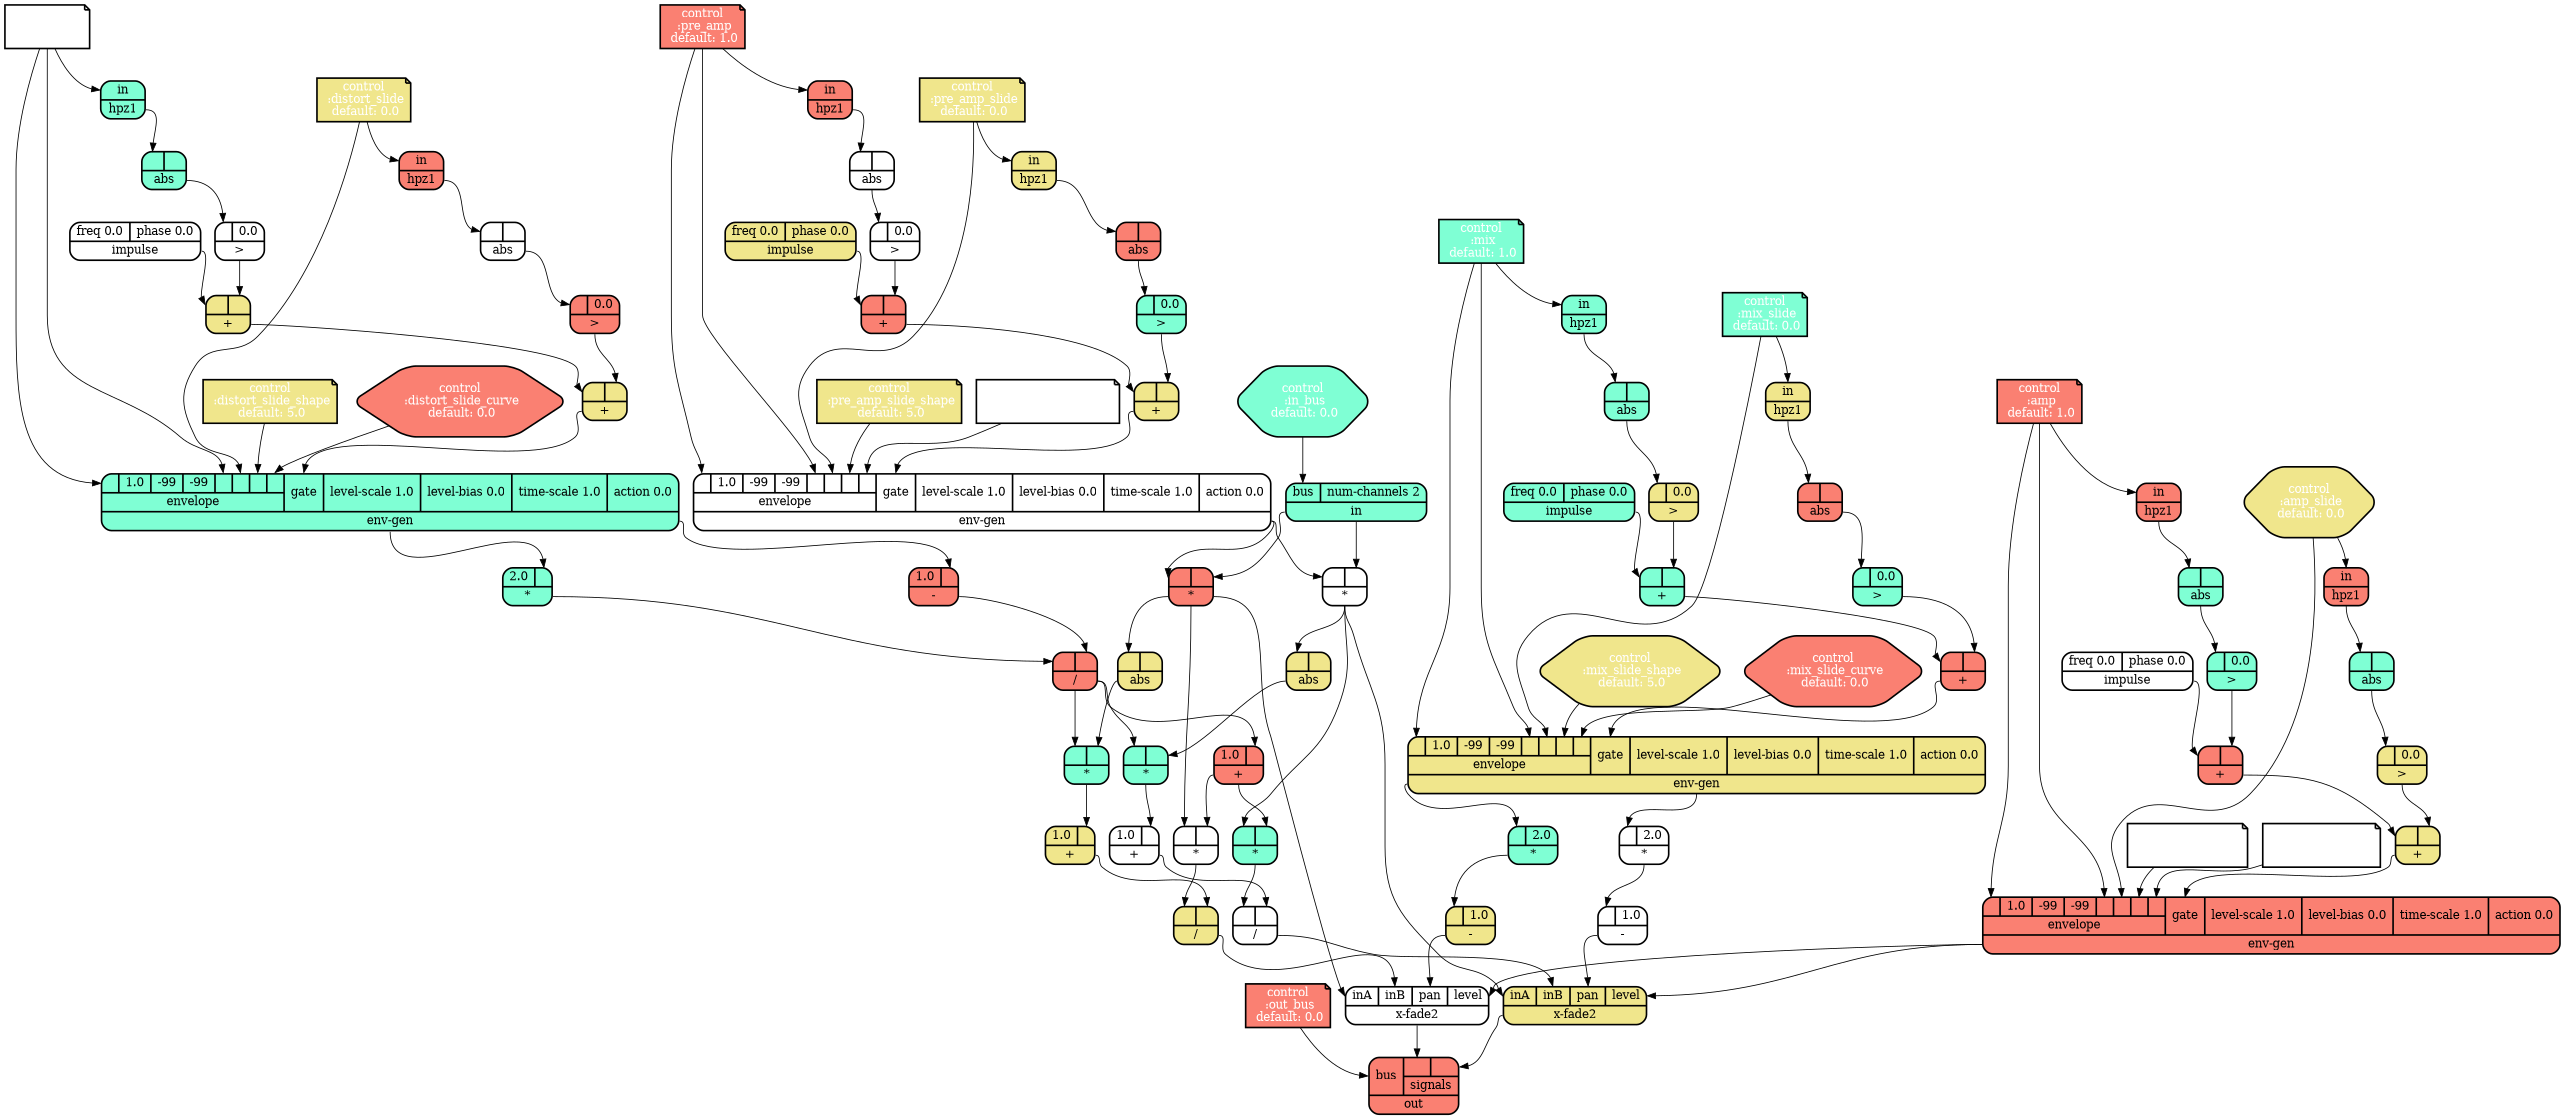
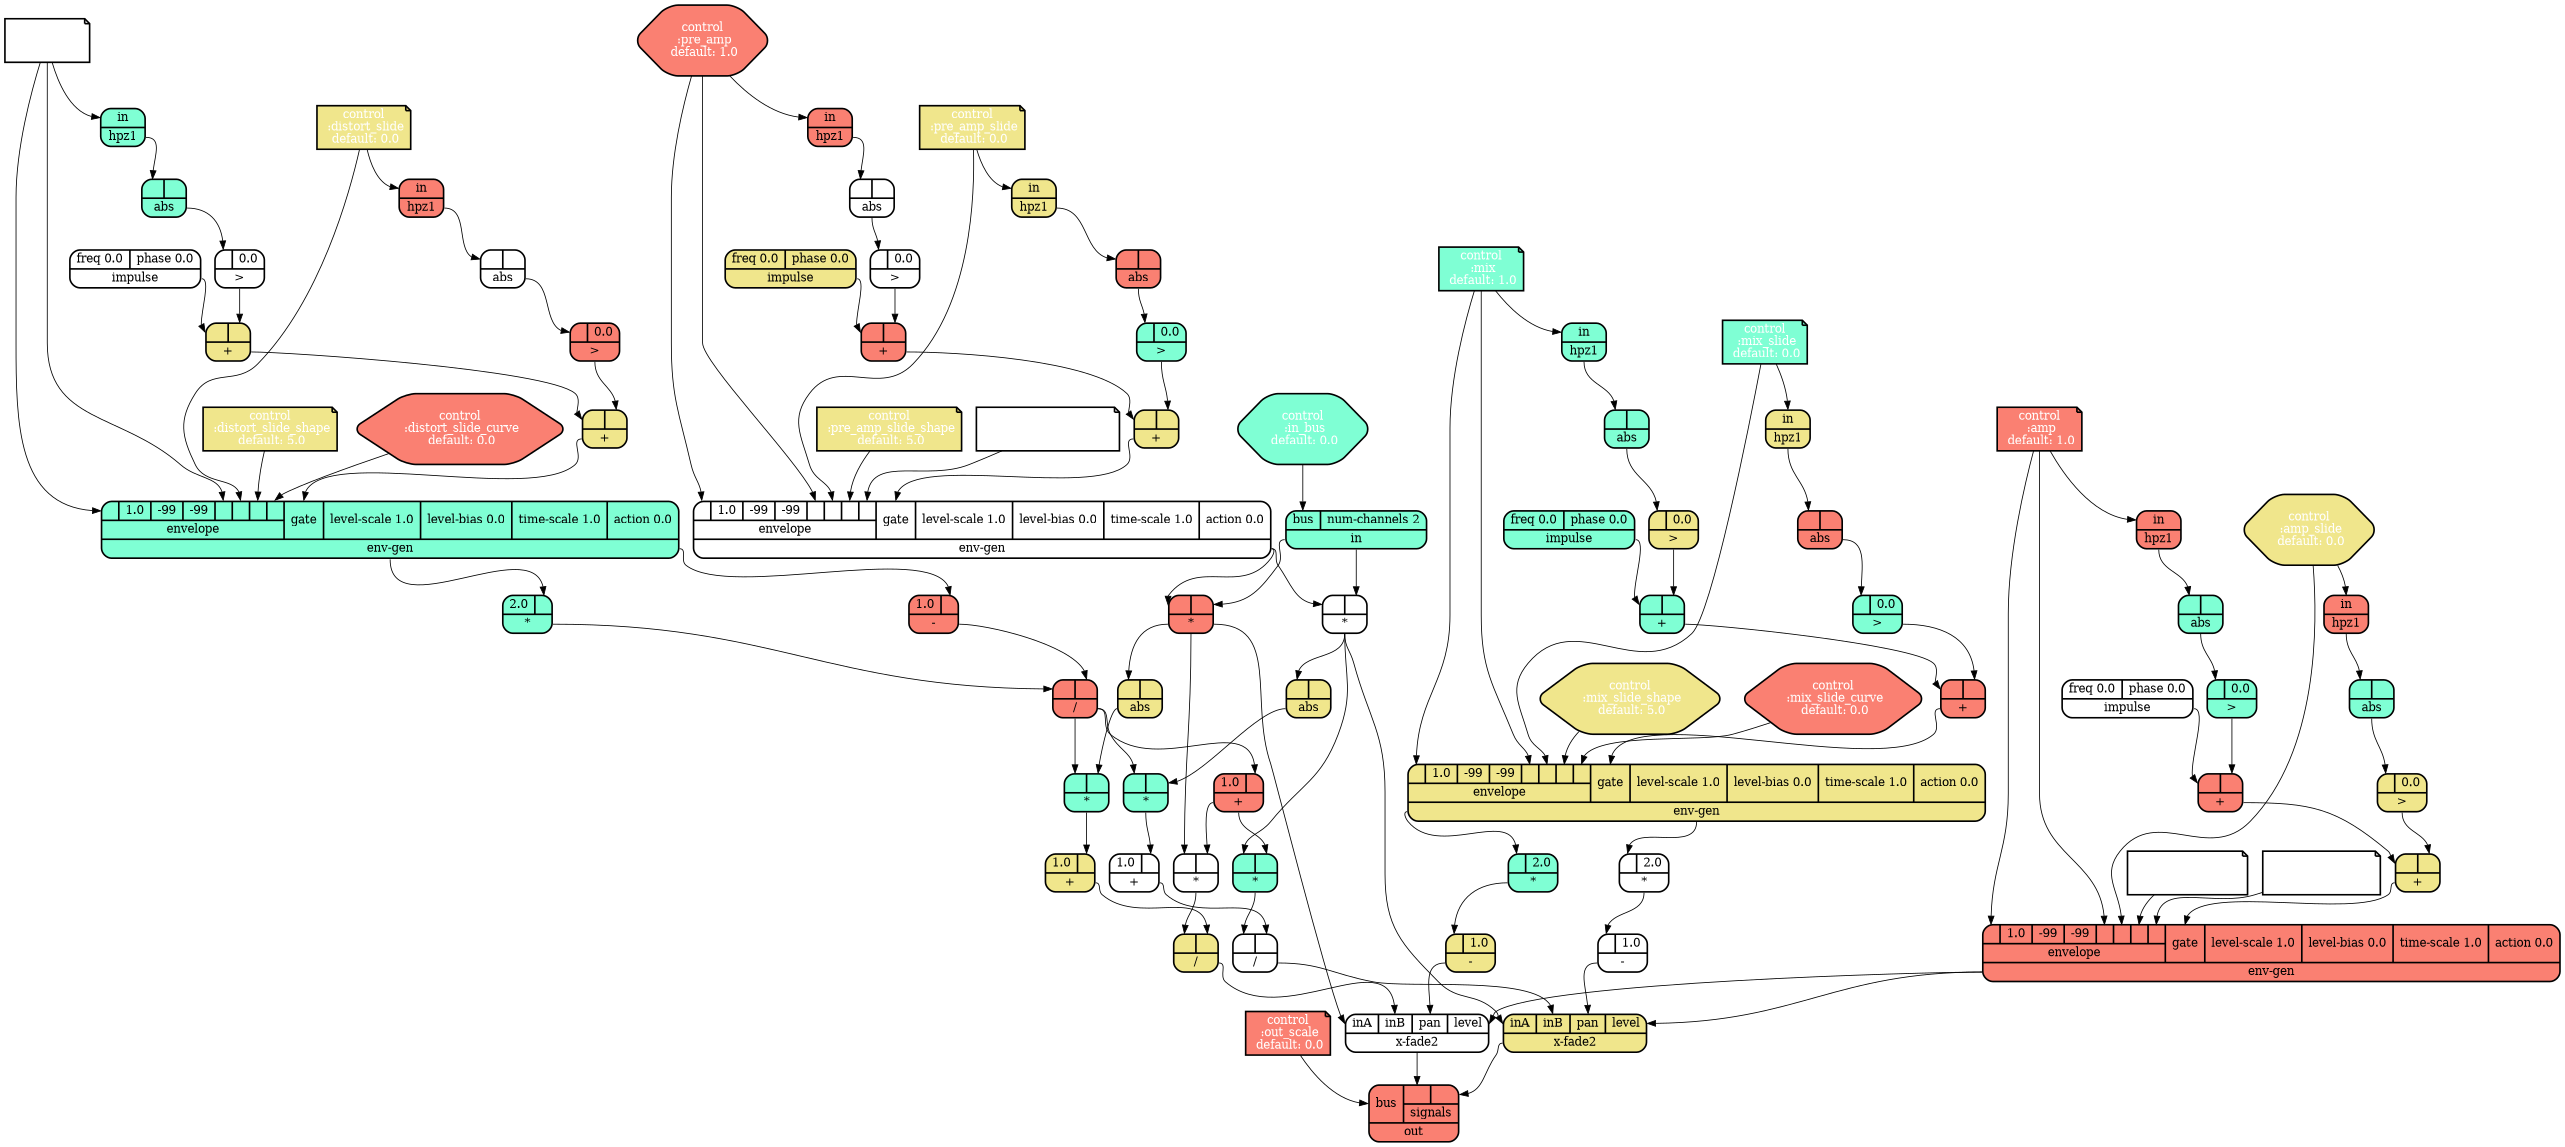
(703, 27) -> (703, 41)
(1288, 1006) -> (1288, 1033)
